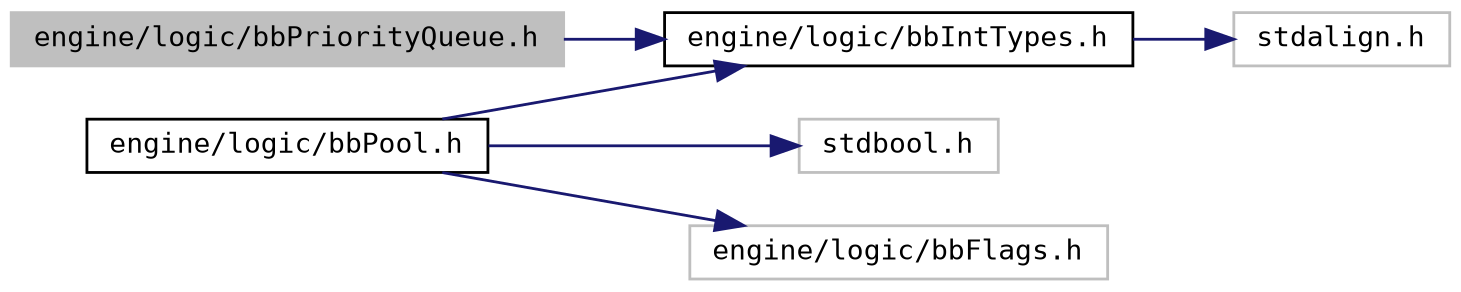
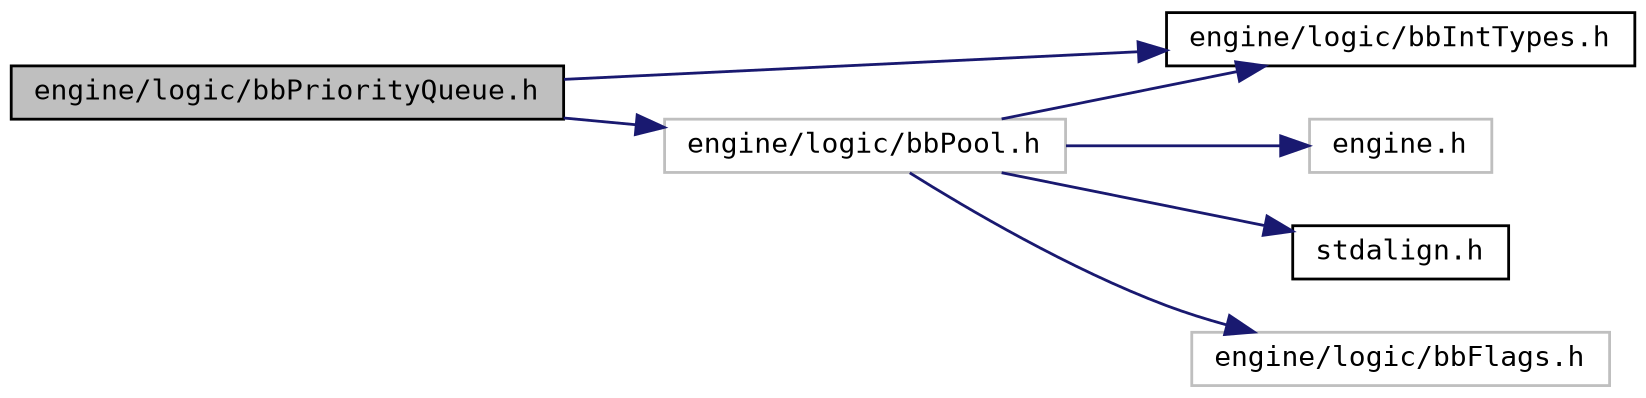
(287, 39) -> (287, 93)
(1169, 39) -> (1133, 199)
(1342, 39) -> (1401, 252)
none -> (600, 121)
(287, 146) -> (865, 146)
(899, 146) -> (1401, 146)
